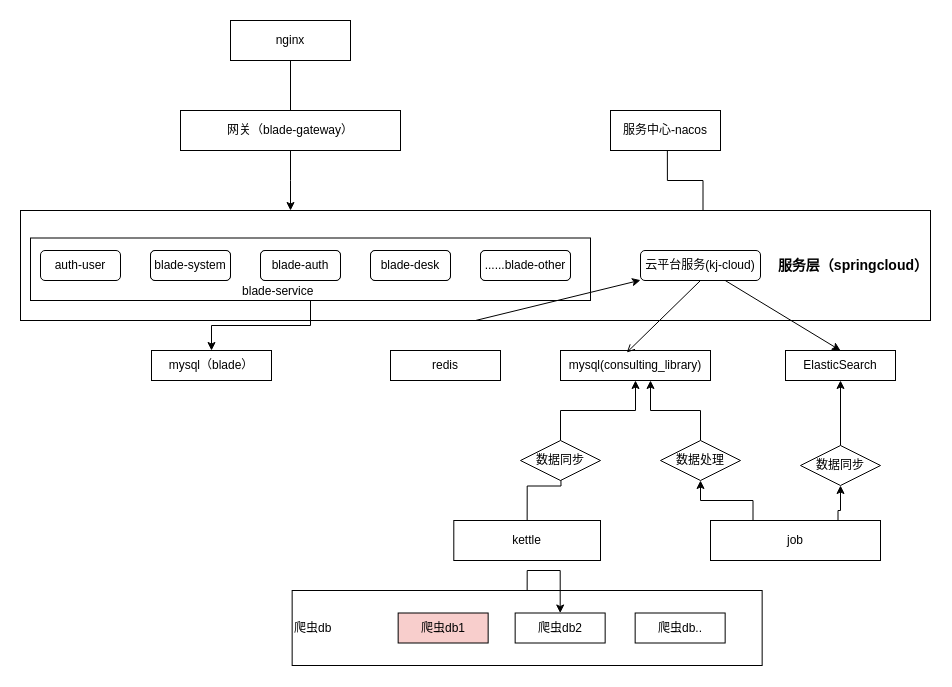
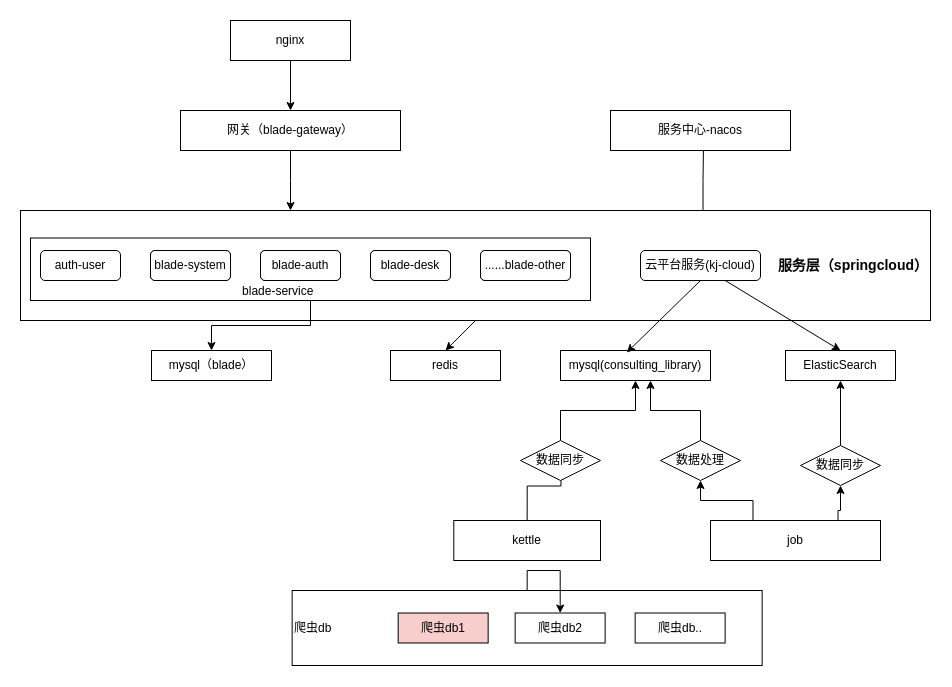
(291, 105) -> (291, 102)
(666, 131) -> (701, 131)
(554, 301) -> (463, 333)
(631, 348) -> (633, 347)
